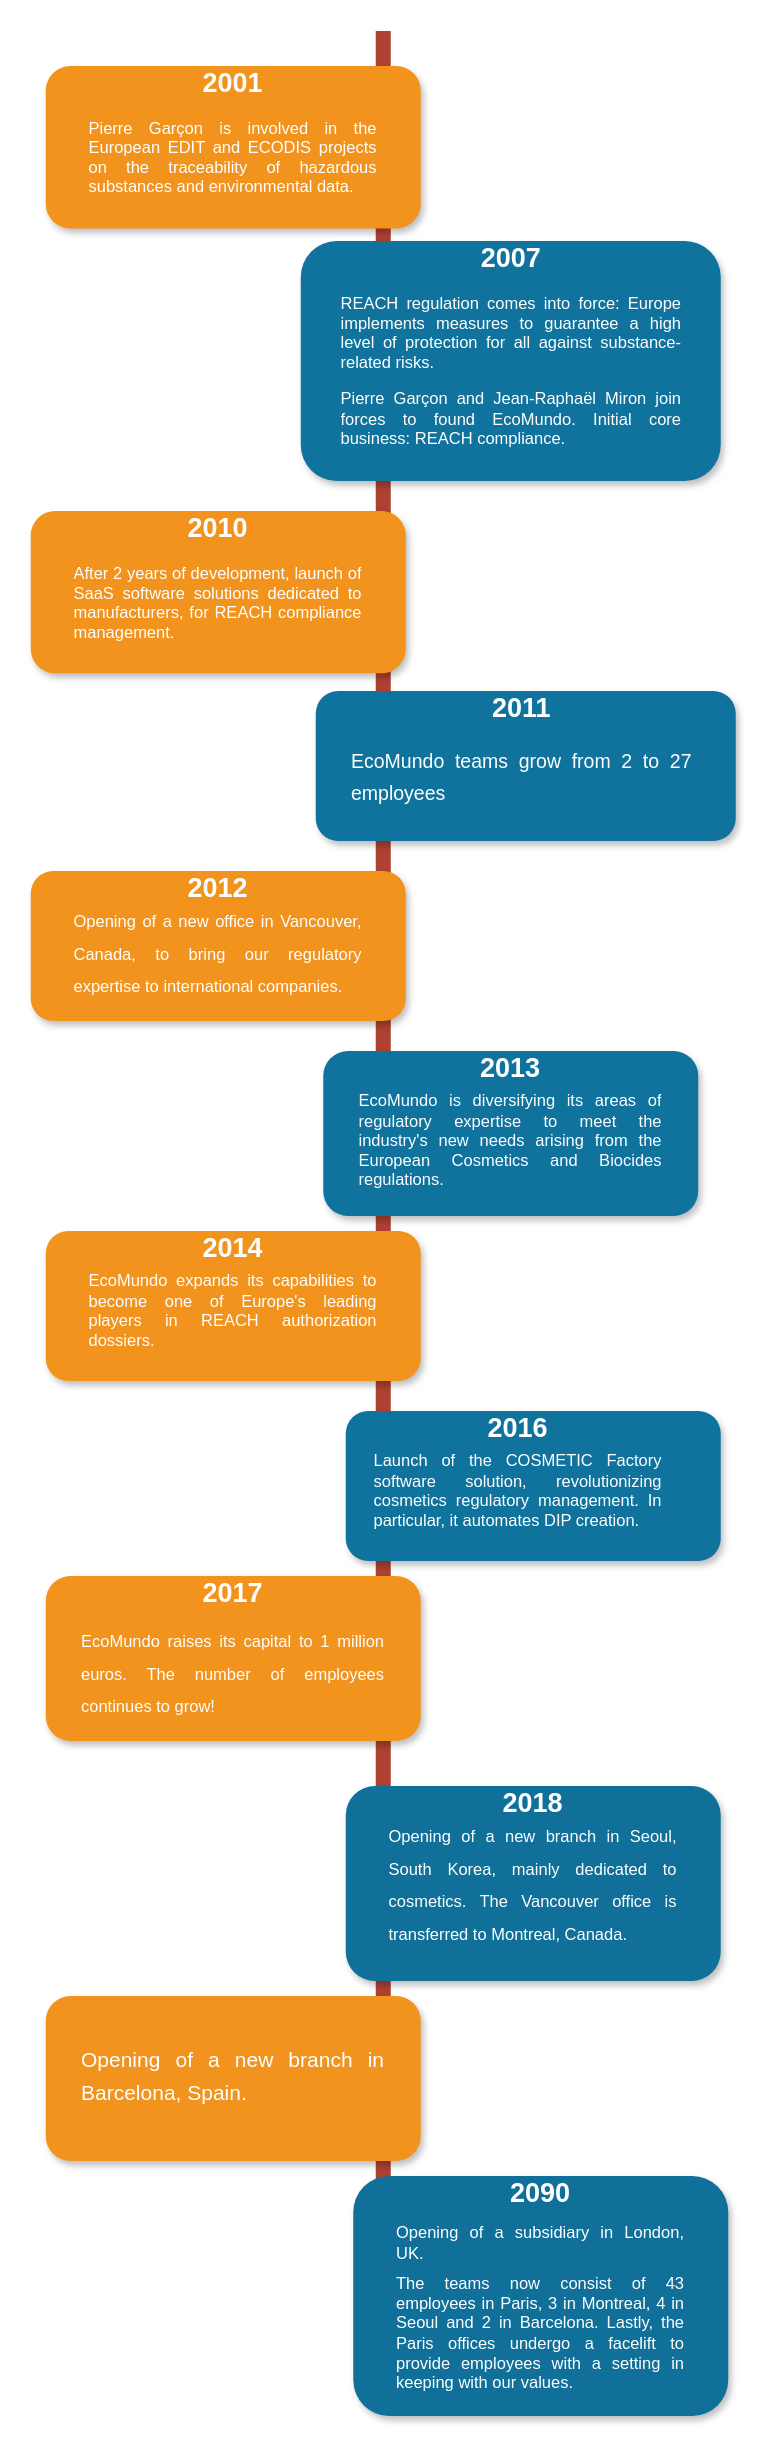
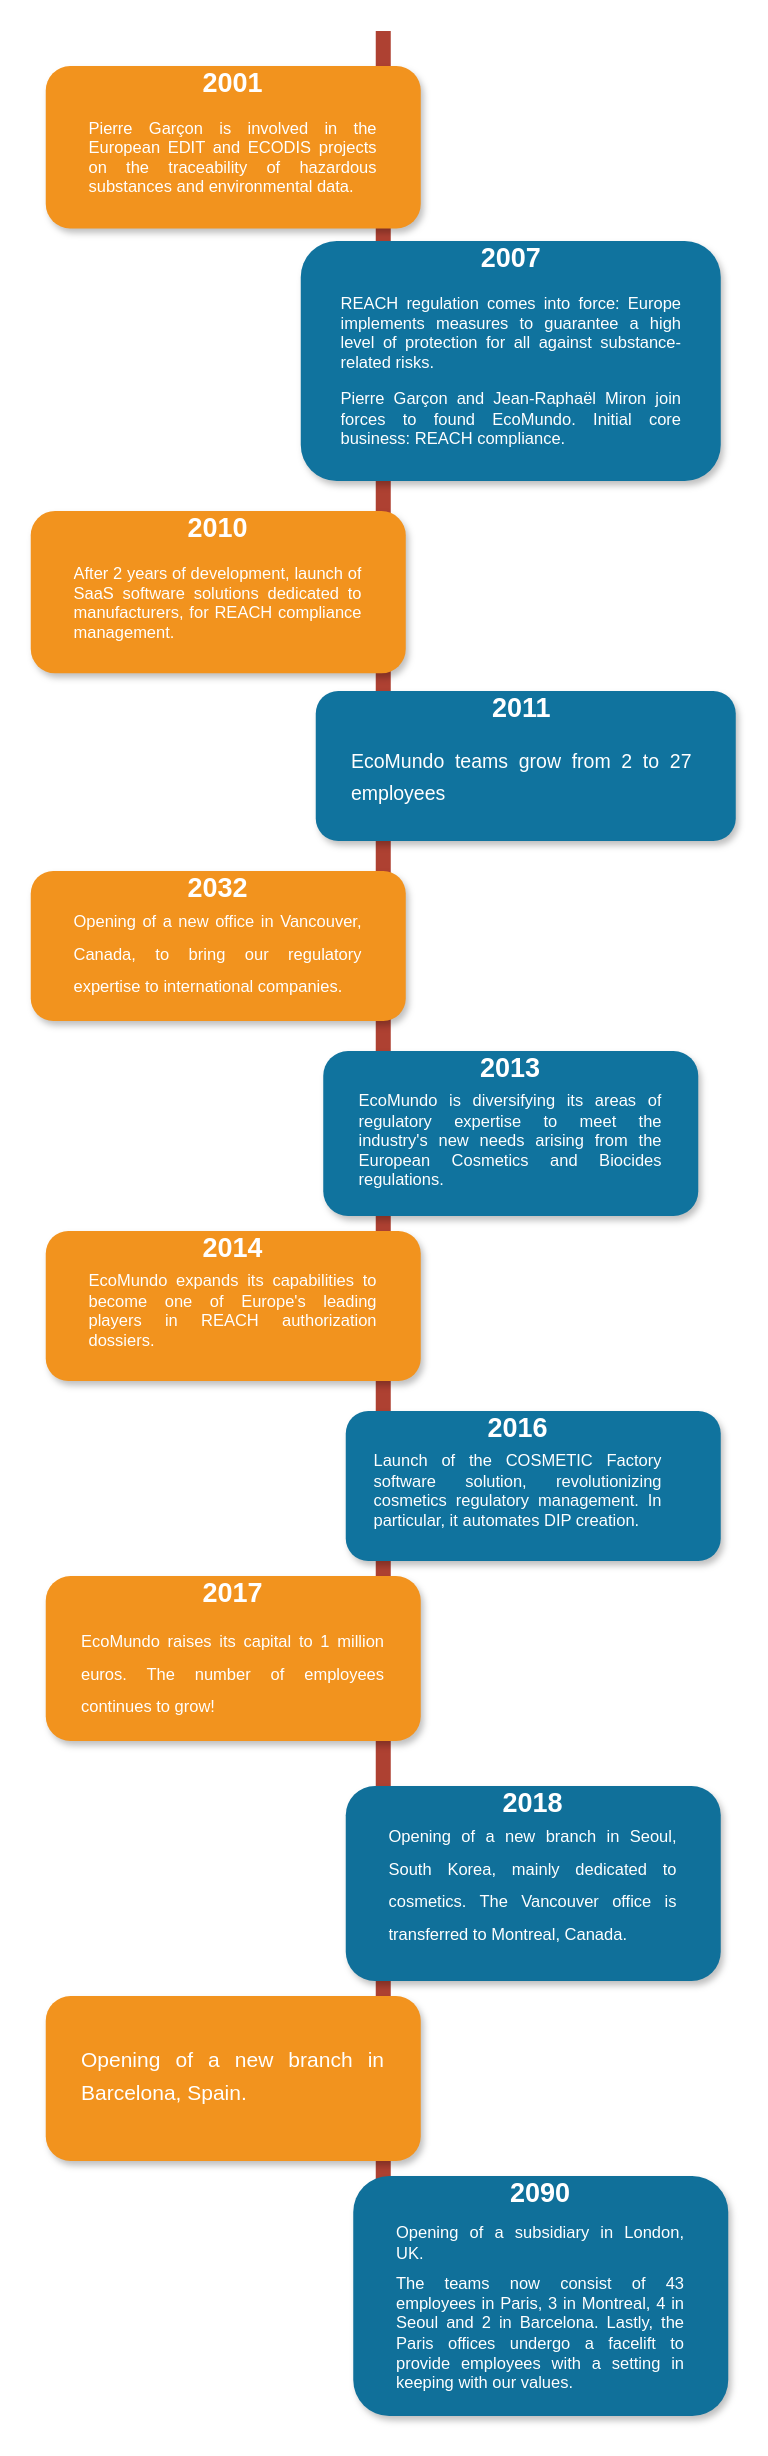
(218, 864) -> (218, 864)
